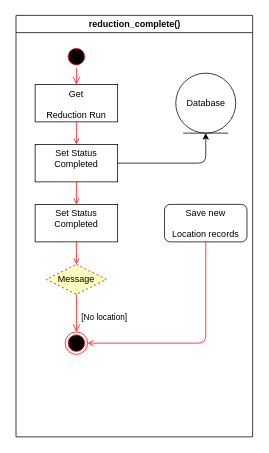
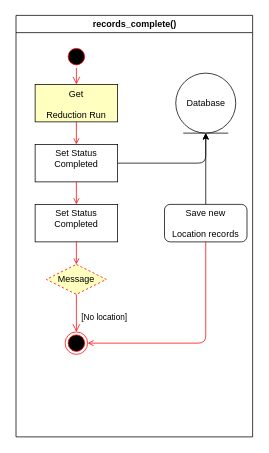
(135, 24) -> (135, 24)
(76, 103) -> (76, 103)
none -> (206, 182)
